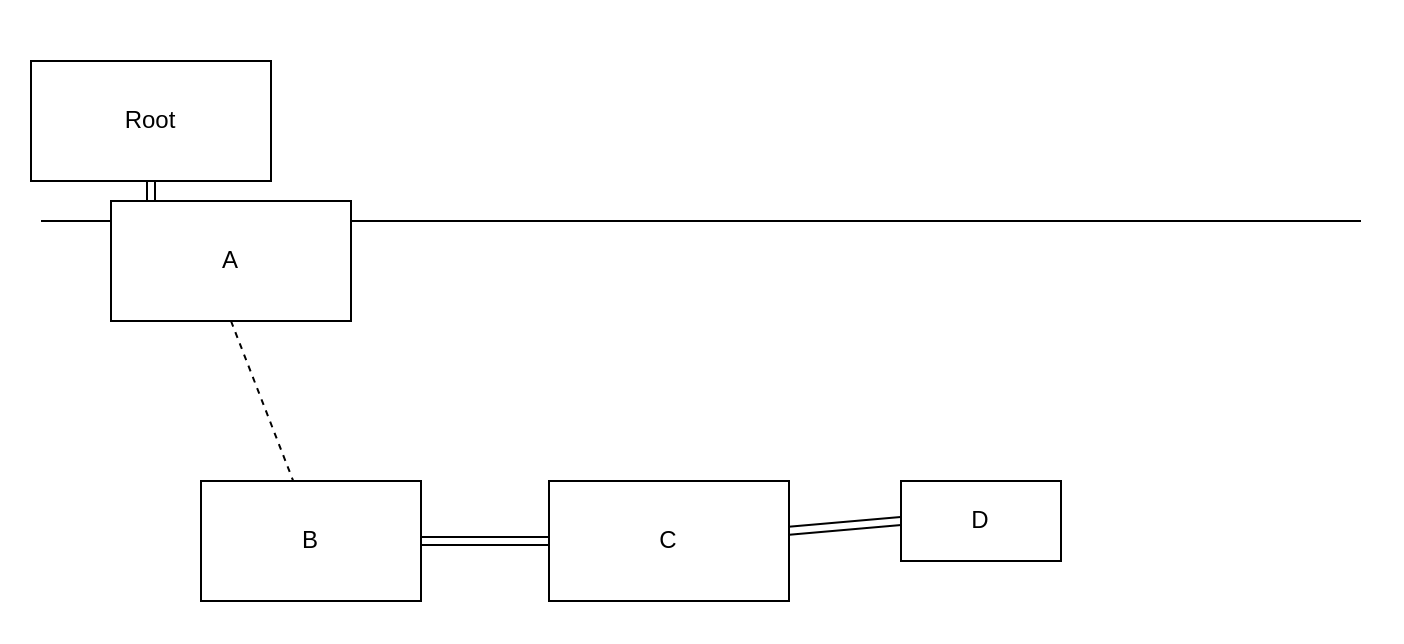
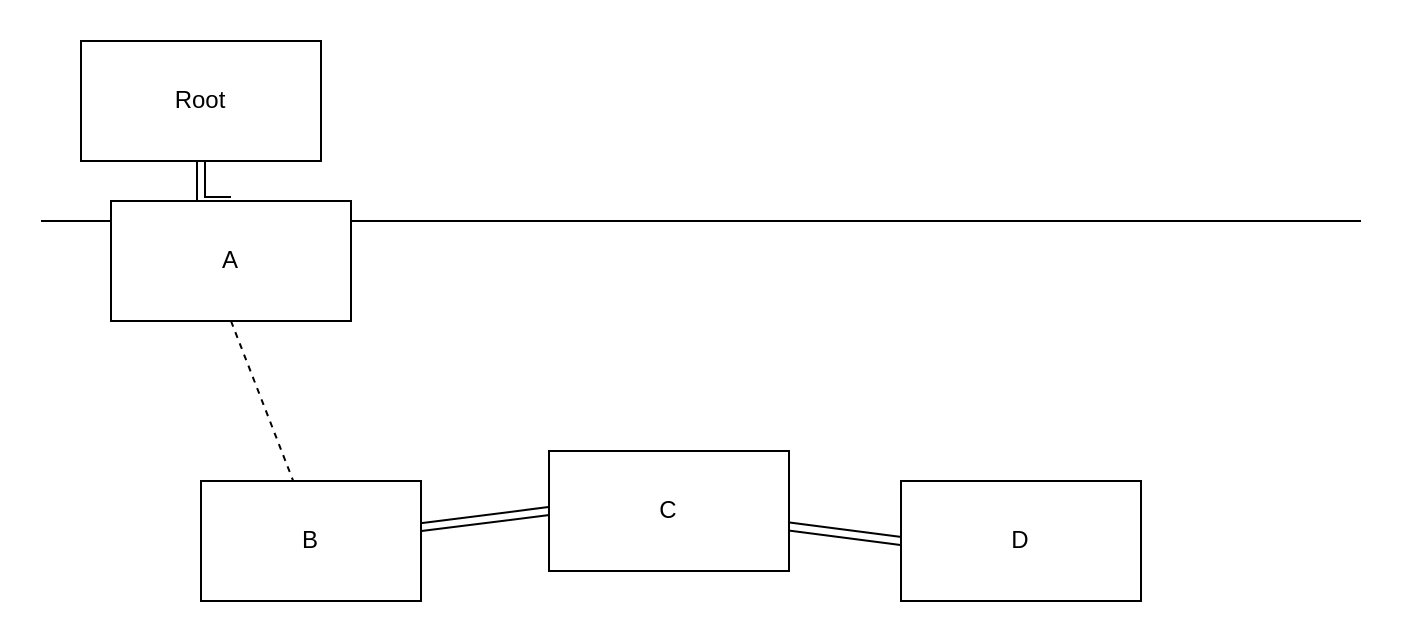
(151, 121) -> (201, 101)
(981, 521) -> (1021, 541)
(669, 541) -> (669, 511)
